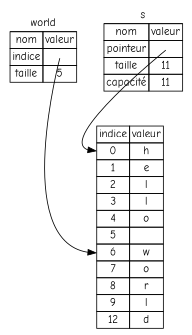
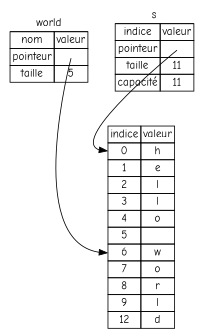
(126, 32) -> (138, 32)
(26, 57) -> (32, 57)
